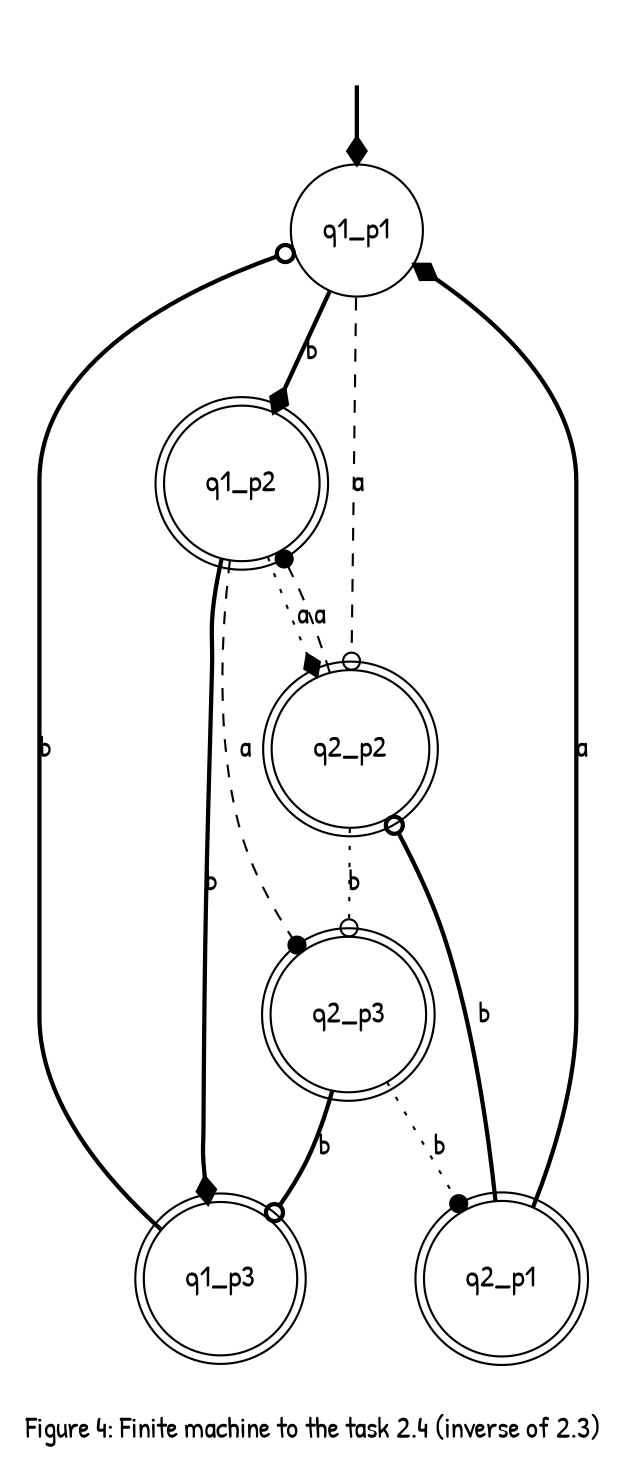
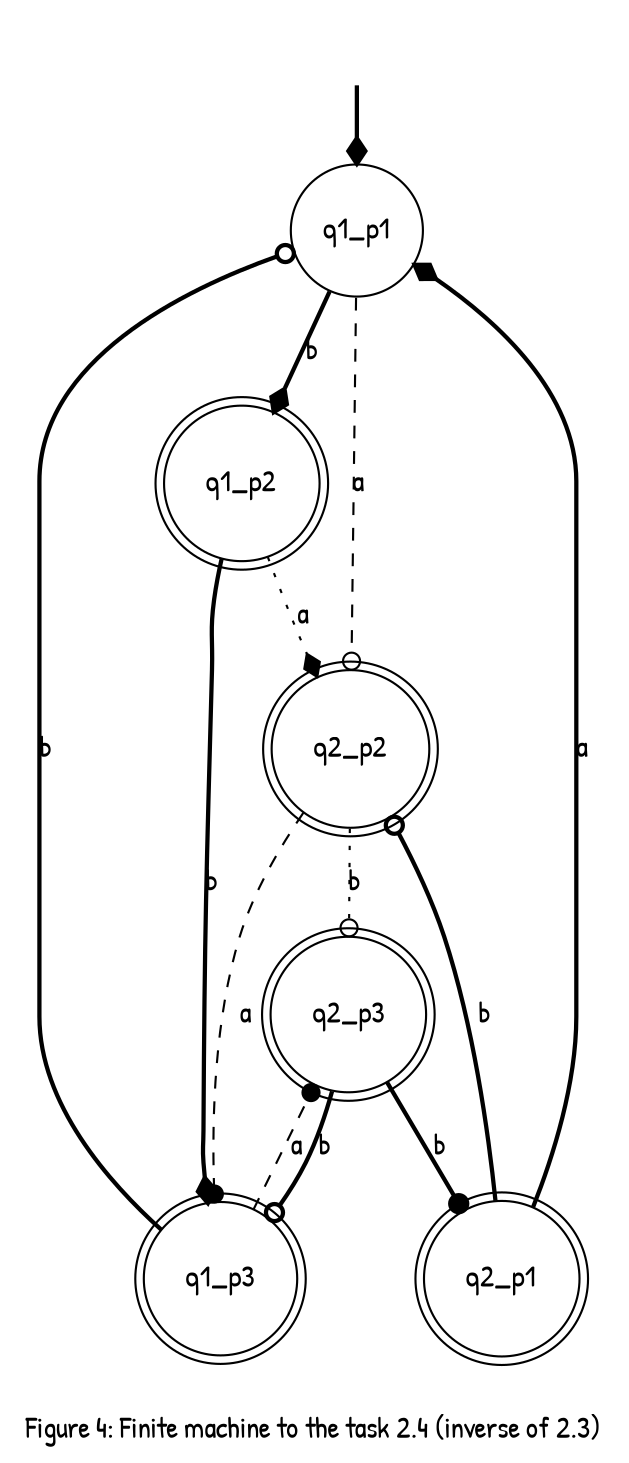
(311, 619) -> (227, 991)
(226, 756) -> (280, 1155)
(421, 1139) -> (421, 1139)
